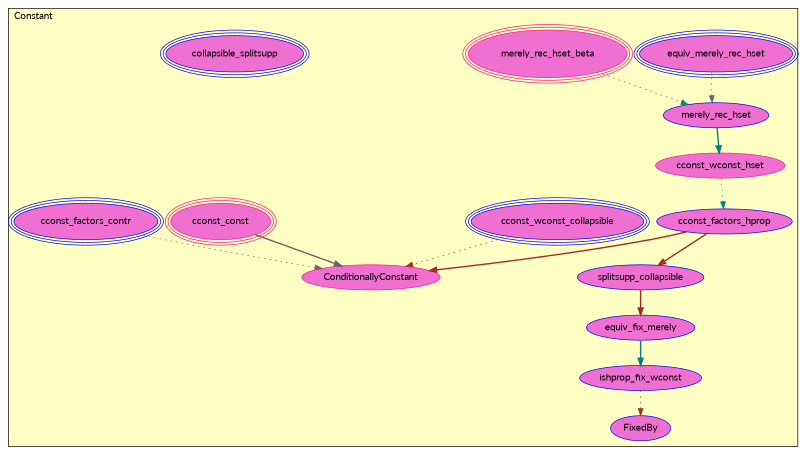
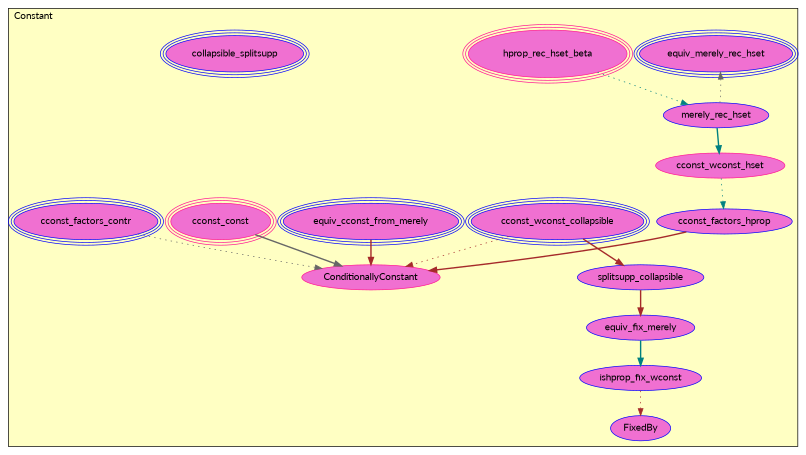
(548, 54) -> (548, 54)
(711, 84) -> (721, 91)
none -> (371, 221)
(686, 247) -> (604, 252)
